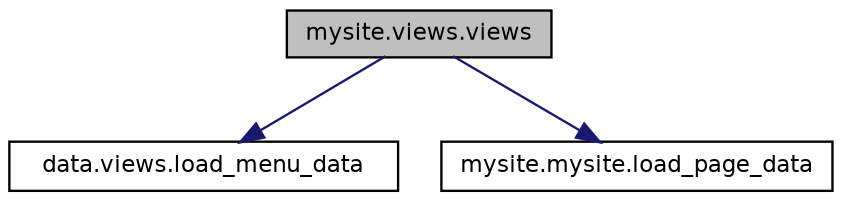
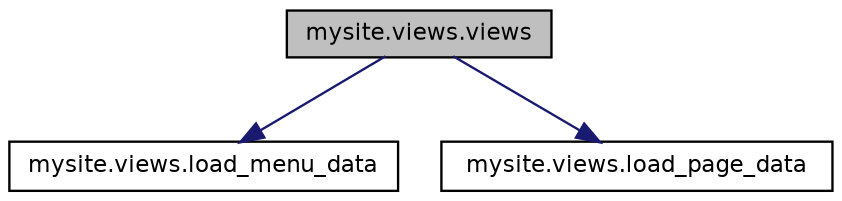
(204, 166) -> (204, 166)
(637, 166) -> (637, 166)
